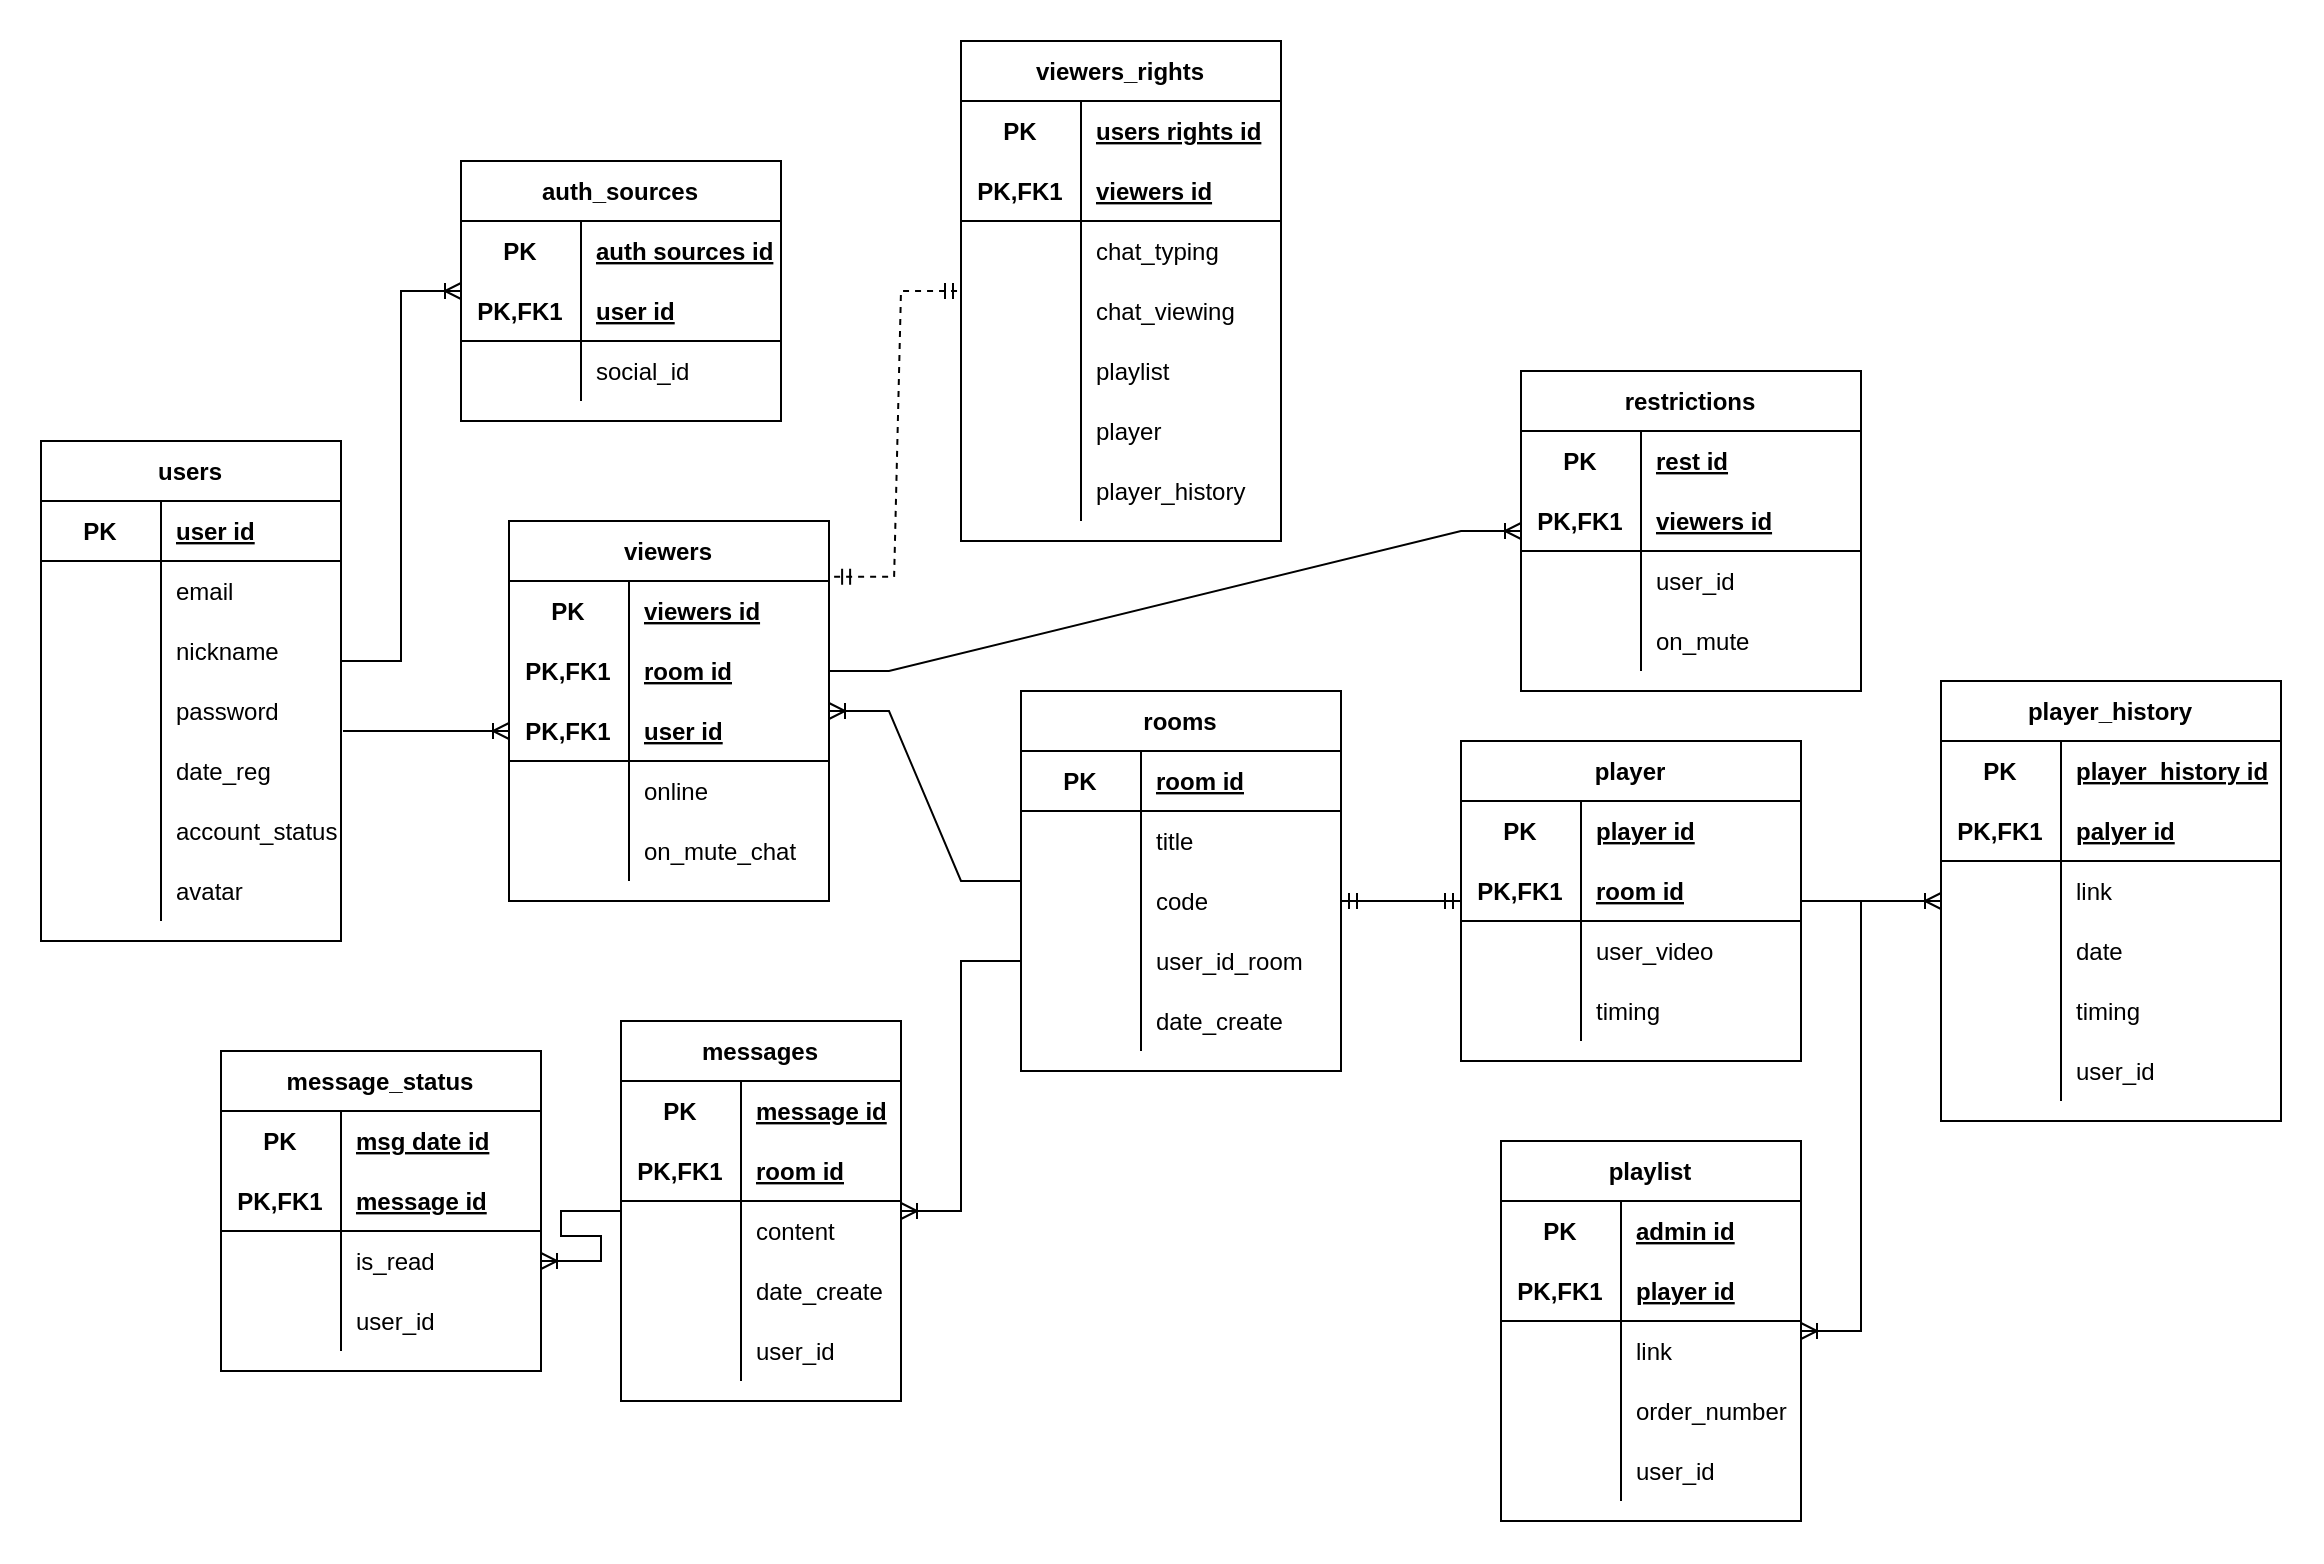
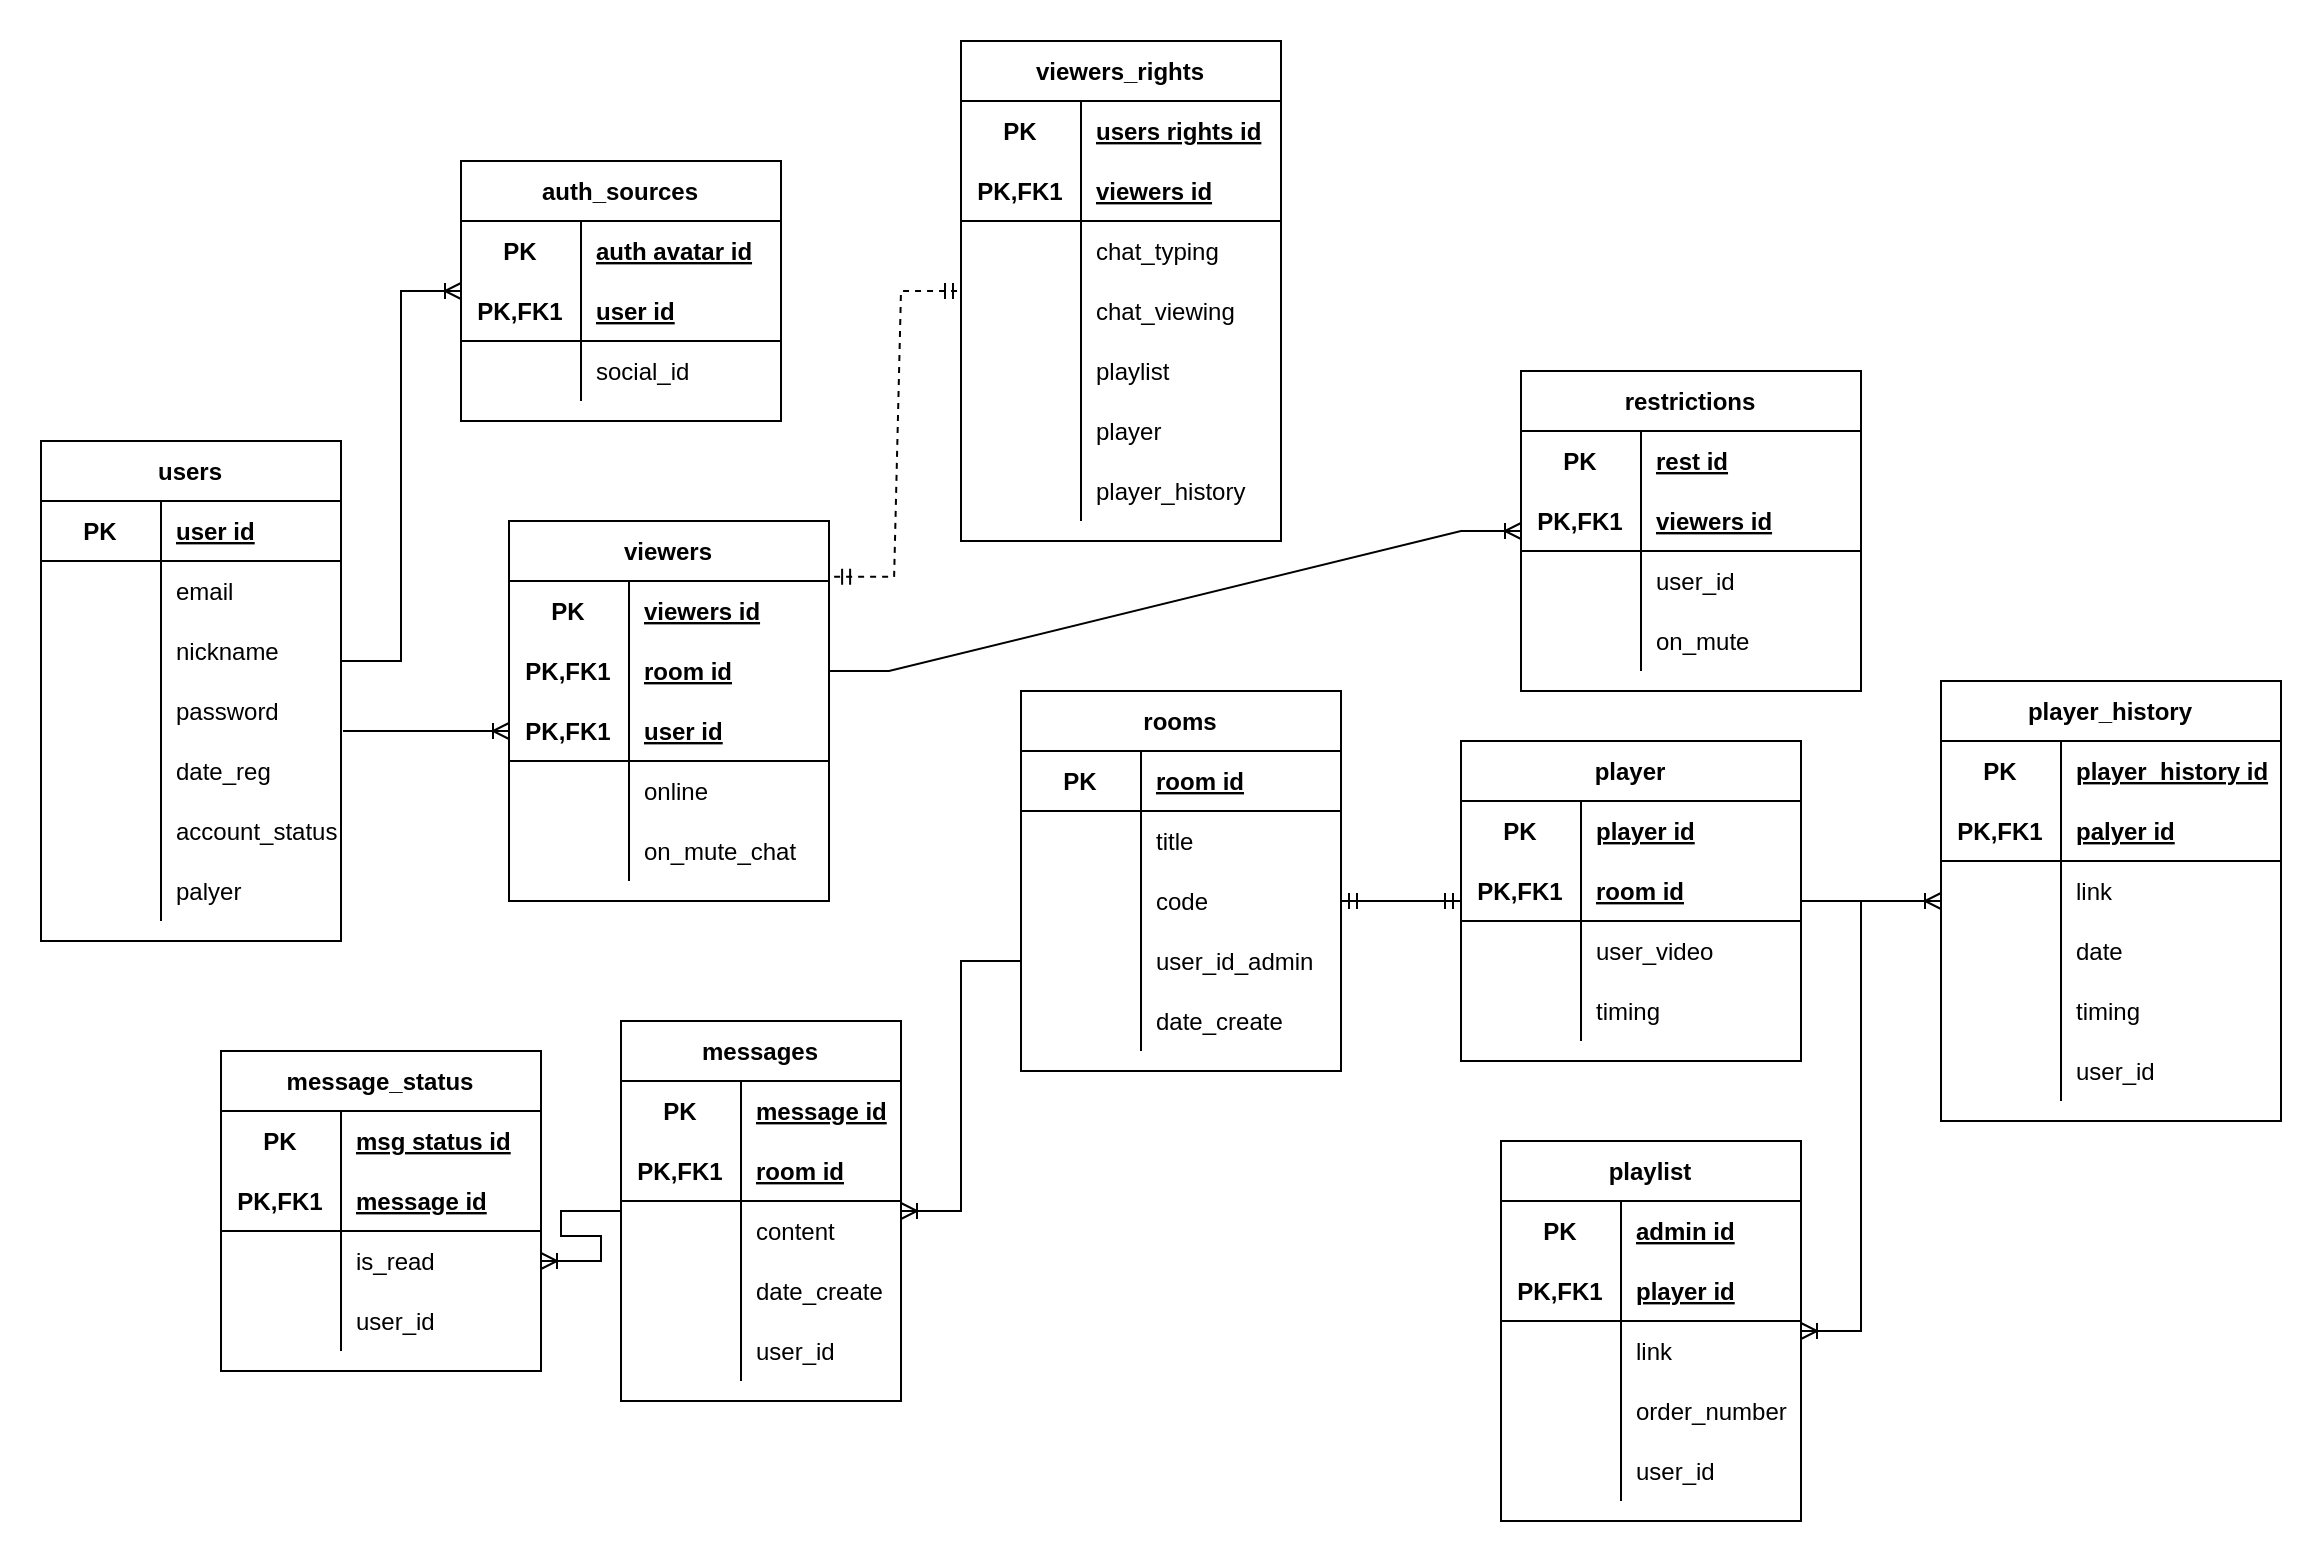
(687, 252) -> (681, 252)
(925, 797) -> none
(216, 892) -> (213, 892)
(1234, 962) -> (1237, 962)
(421, 1142) -> (434, 1142)
